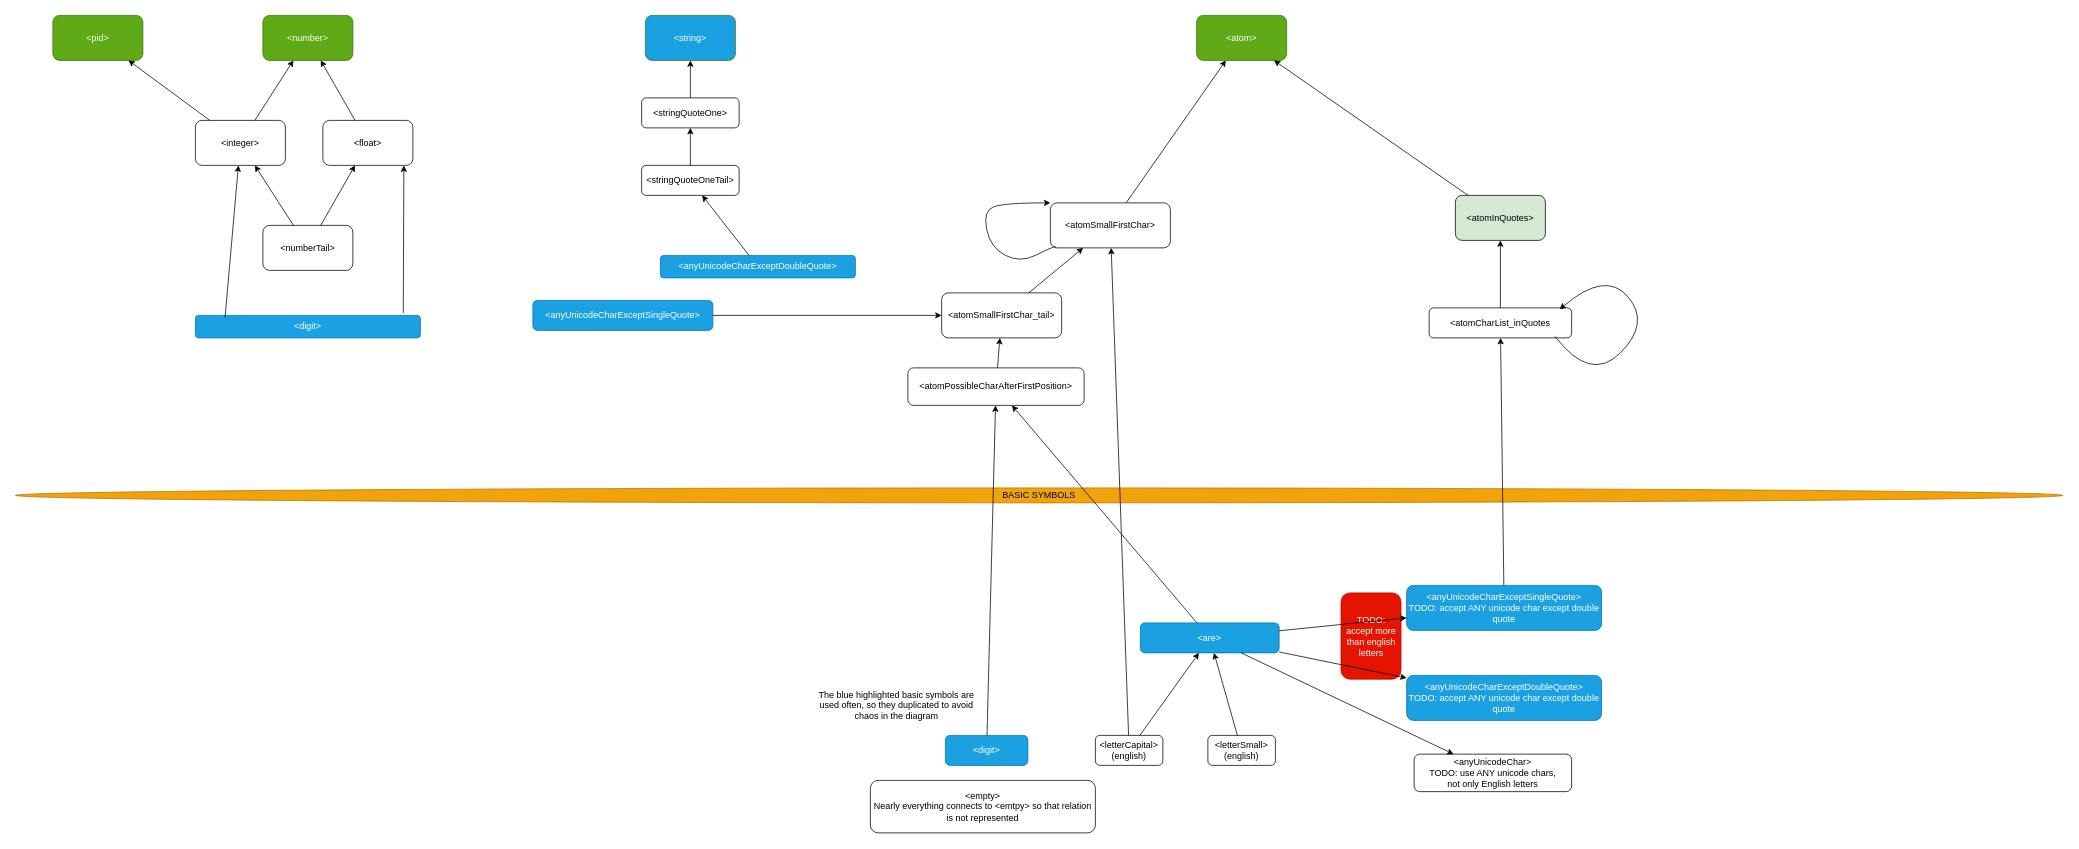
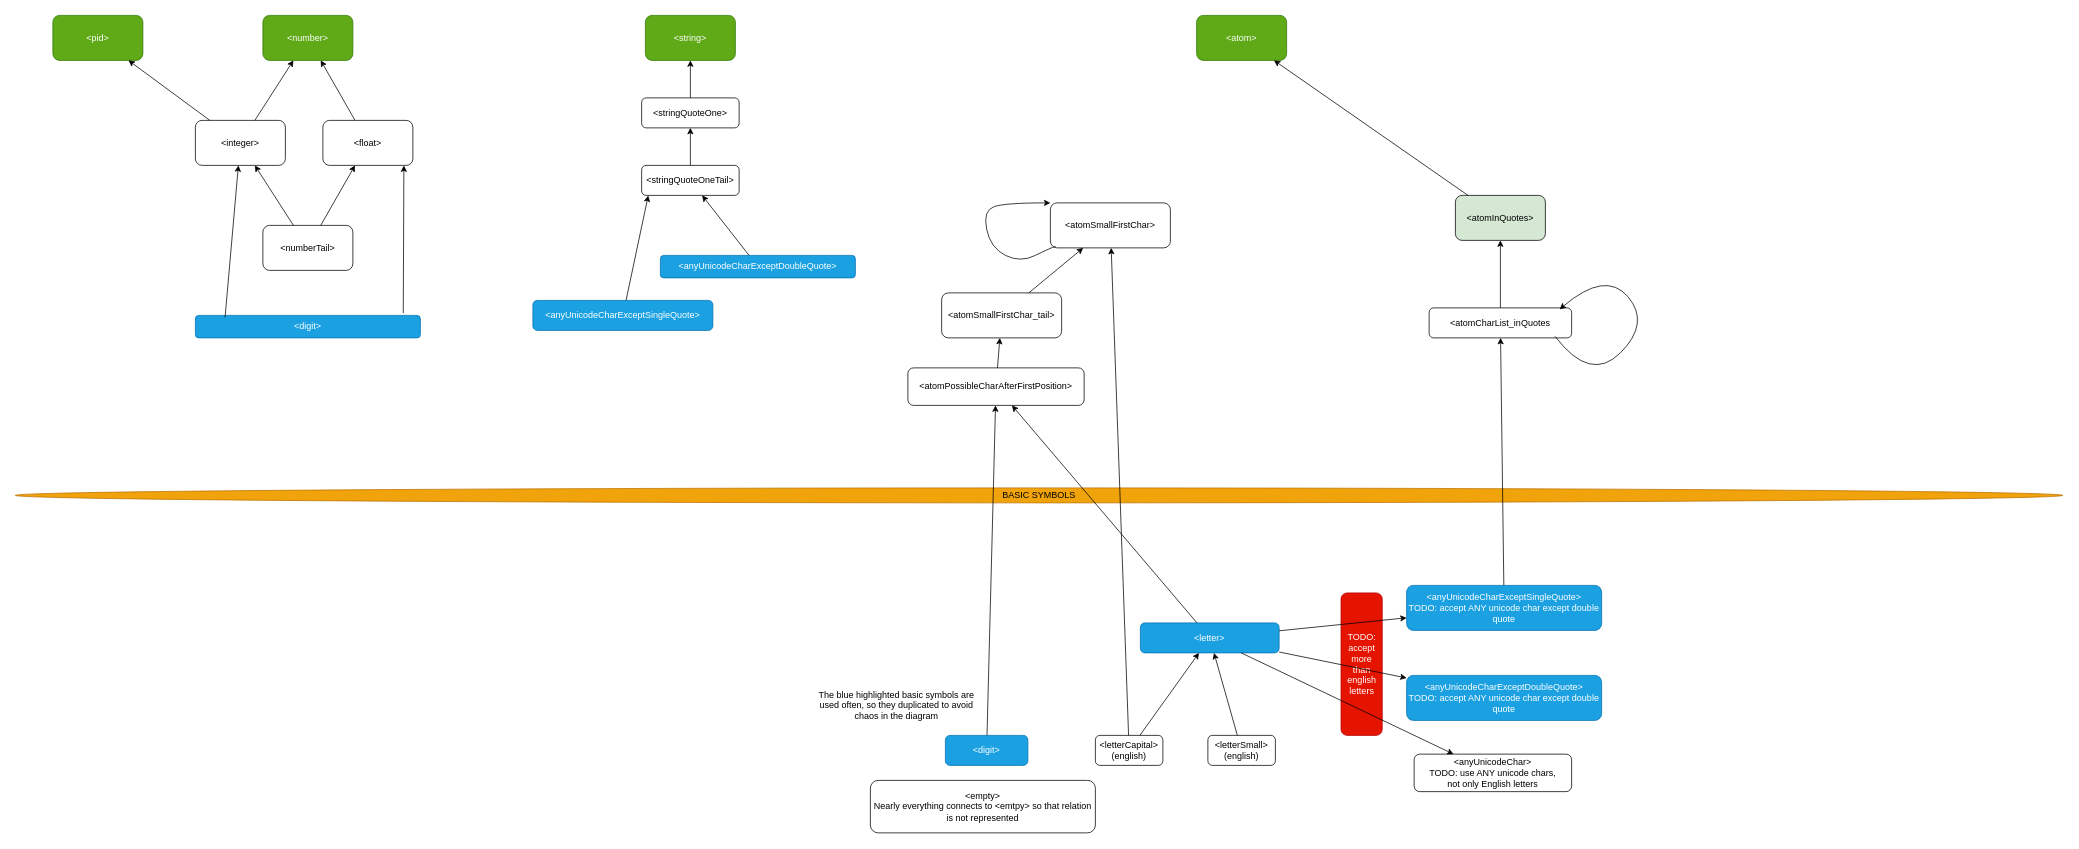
(690, 38) -> (690, 38)
(1175, 133) -> none
(824, 315) -> (637, 250)
(1371, 636) -> (1362, 664)
(1210, 638) -> (1210, 638)
